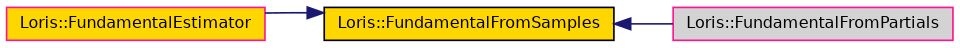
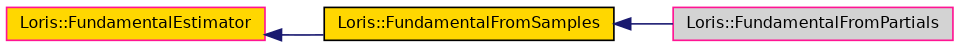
(286, 13) -> (303, 35)
